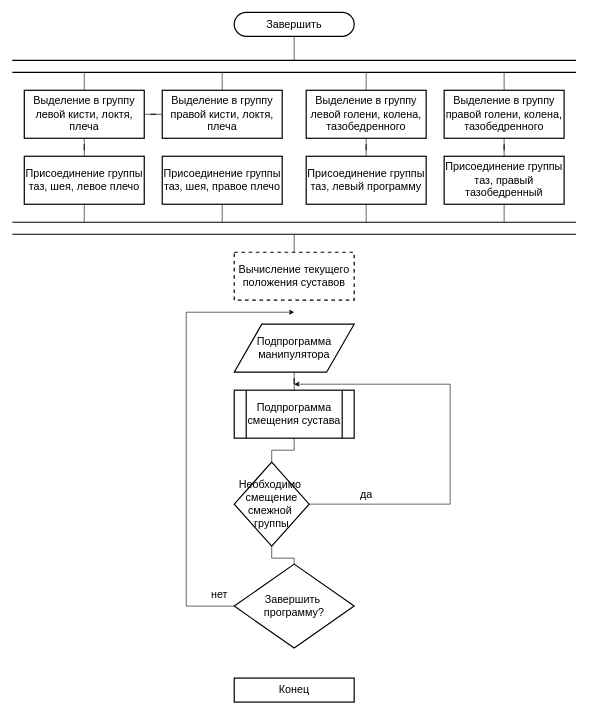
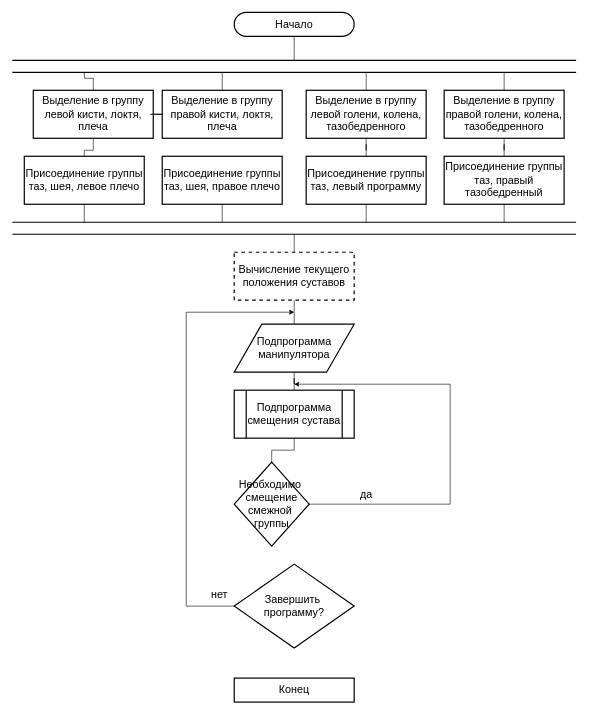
(294, 24) -> (294, 24)
(84, 114) -> (93, 114)
none -> (294, 312)
(280, 558) -> none
